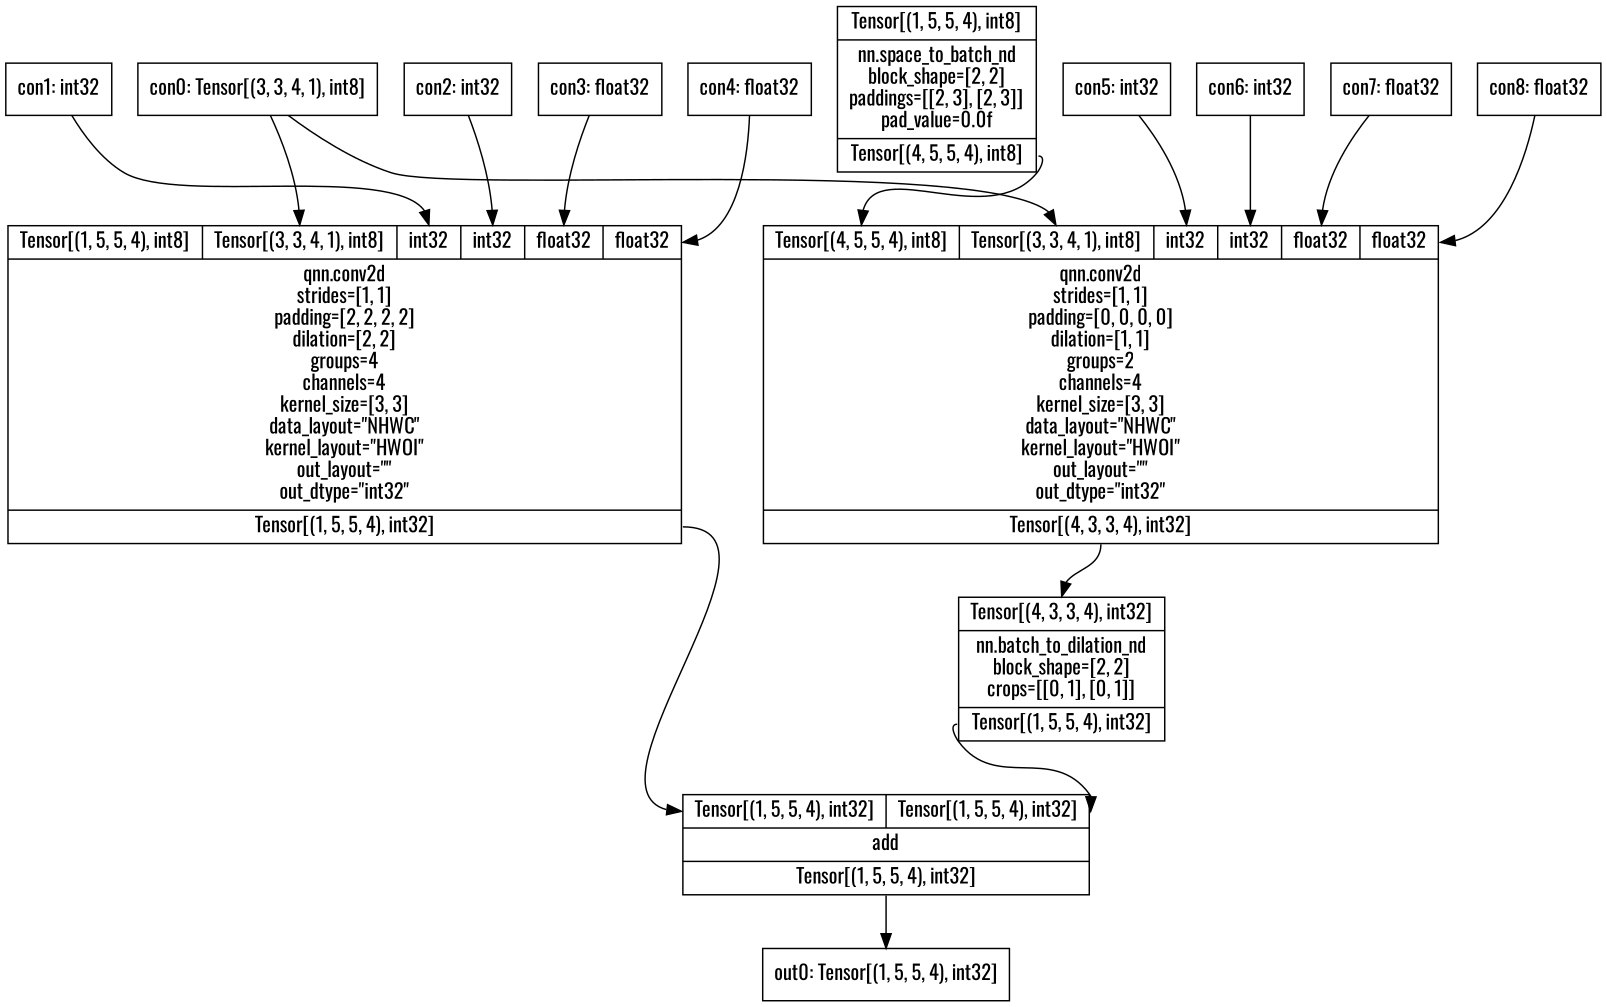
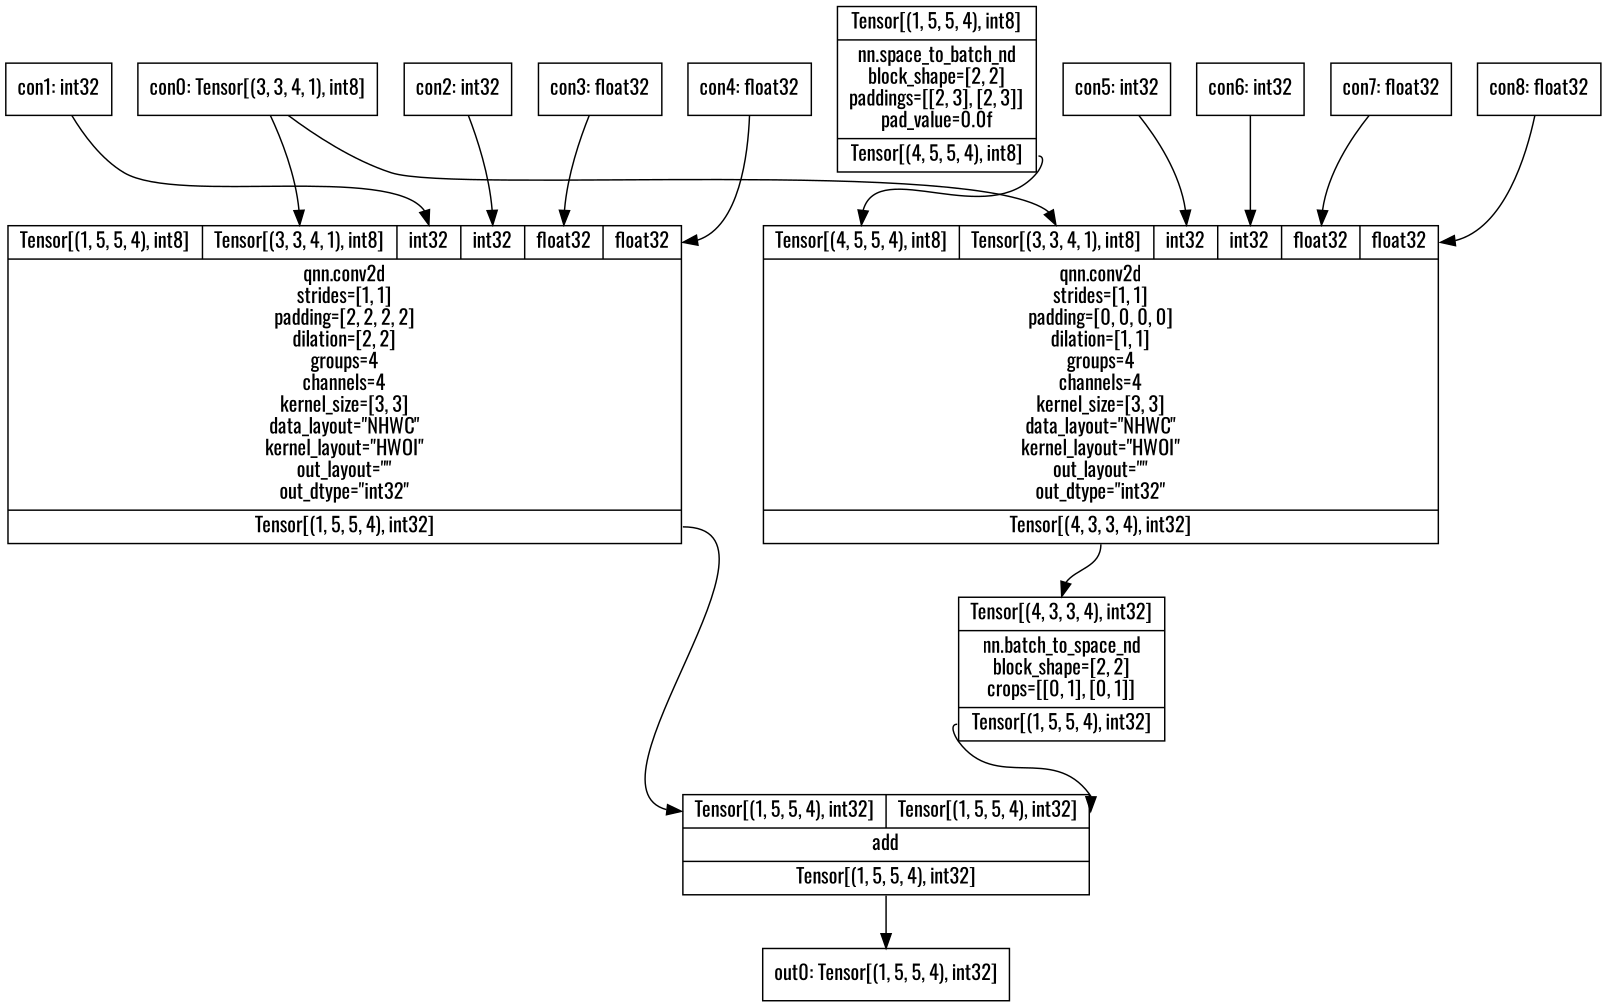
(1101, 362) -> (1101, 362)
(1062, 647) -> (1062, 647)
